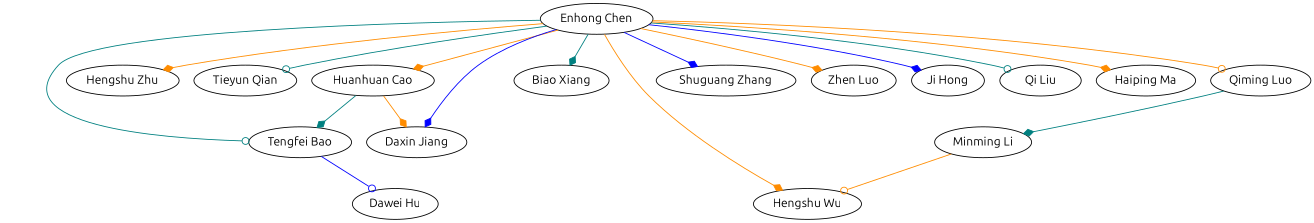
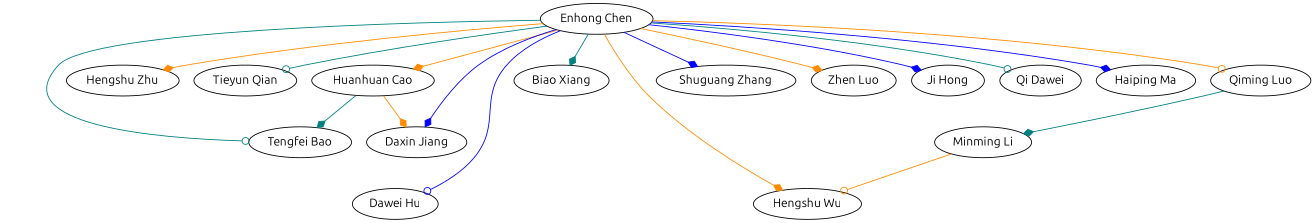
(877, 38) -> (877, 38)
(1041, 81) -> (1041, 81)
(345, 171) -> (491, 106)
